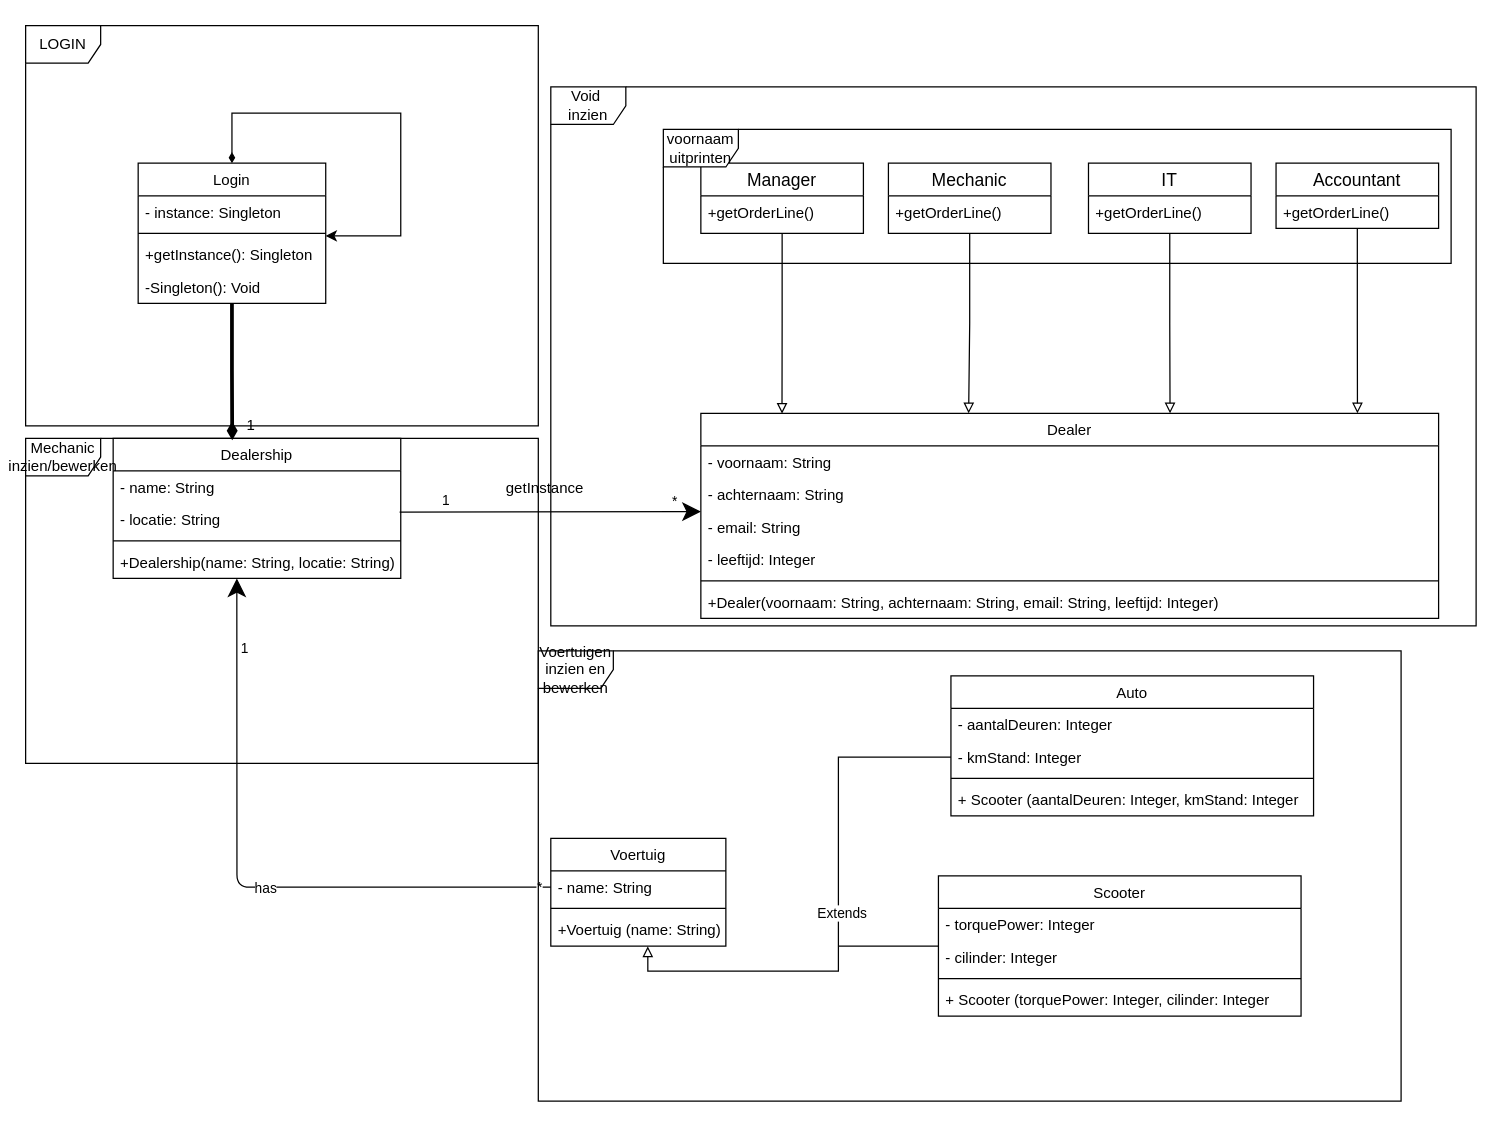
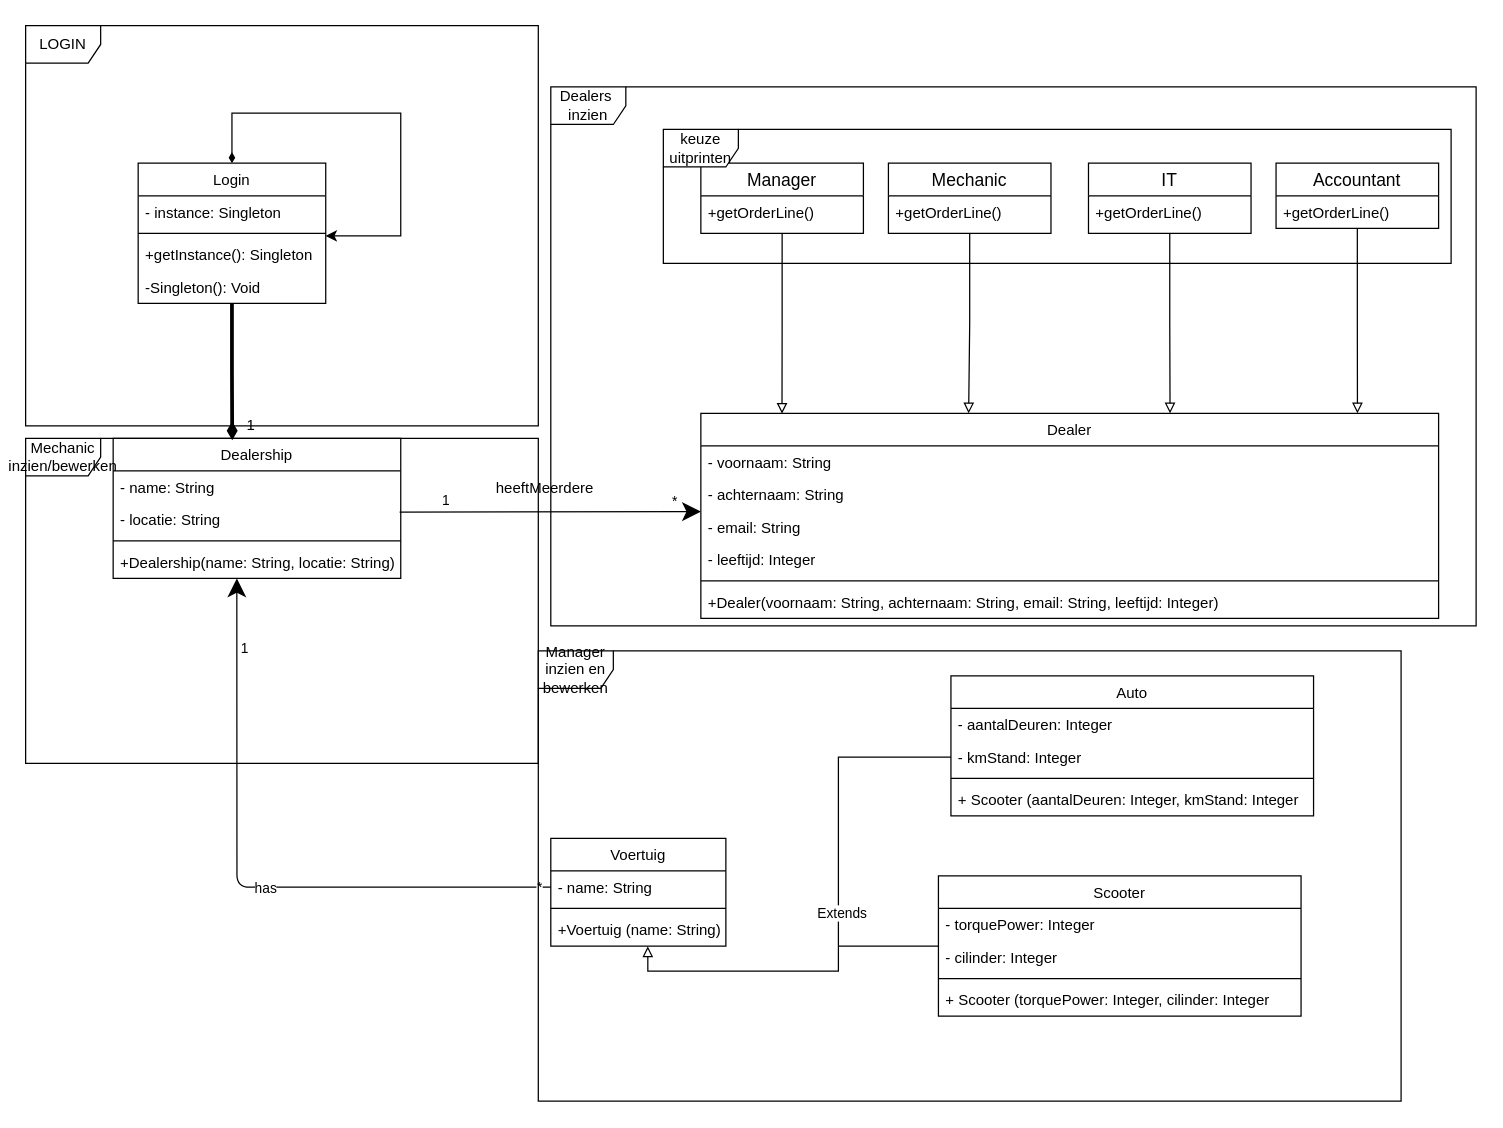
(588, 106) -> (588, 106)
(701, 148) -> (701, 148)
(545, 488) -> (545, 488)
(576, 669) -> (576, 669)
